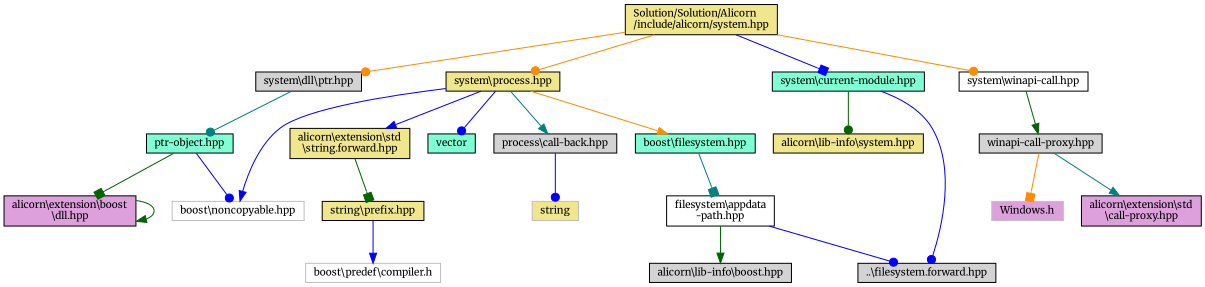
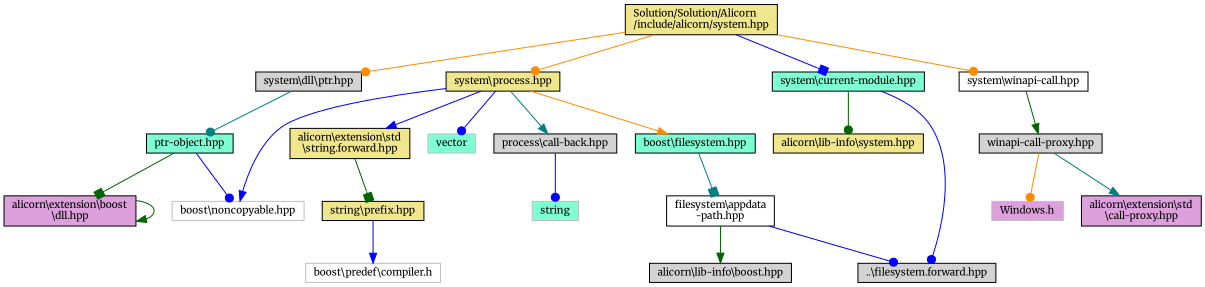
(452, 143) -> (452, 143)
(1035, 172) -> (1035, 173)
(555, 211) -> (555, 211)
